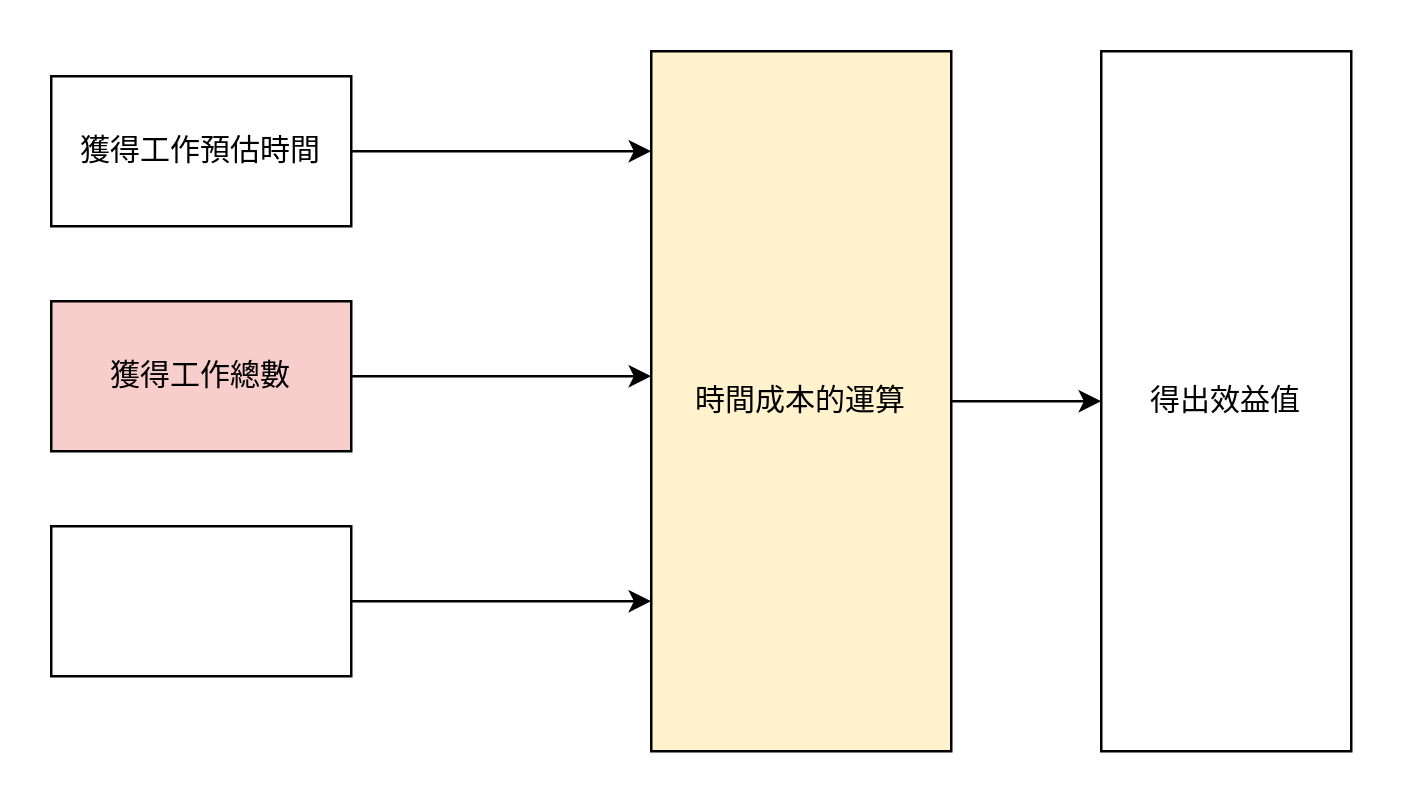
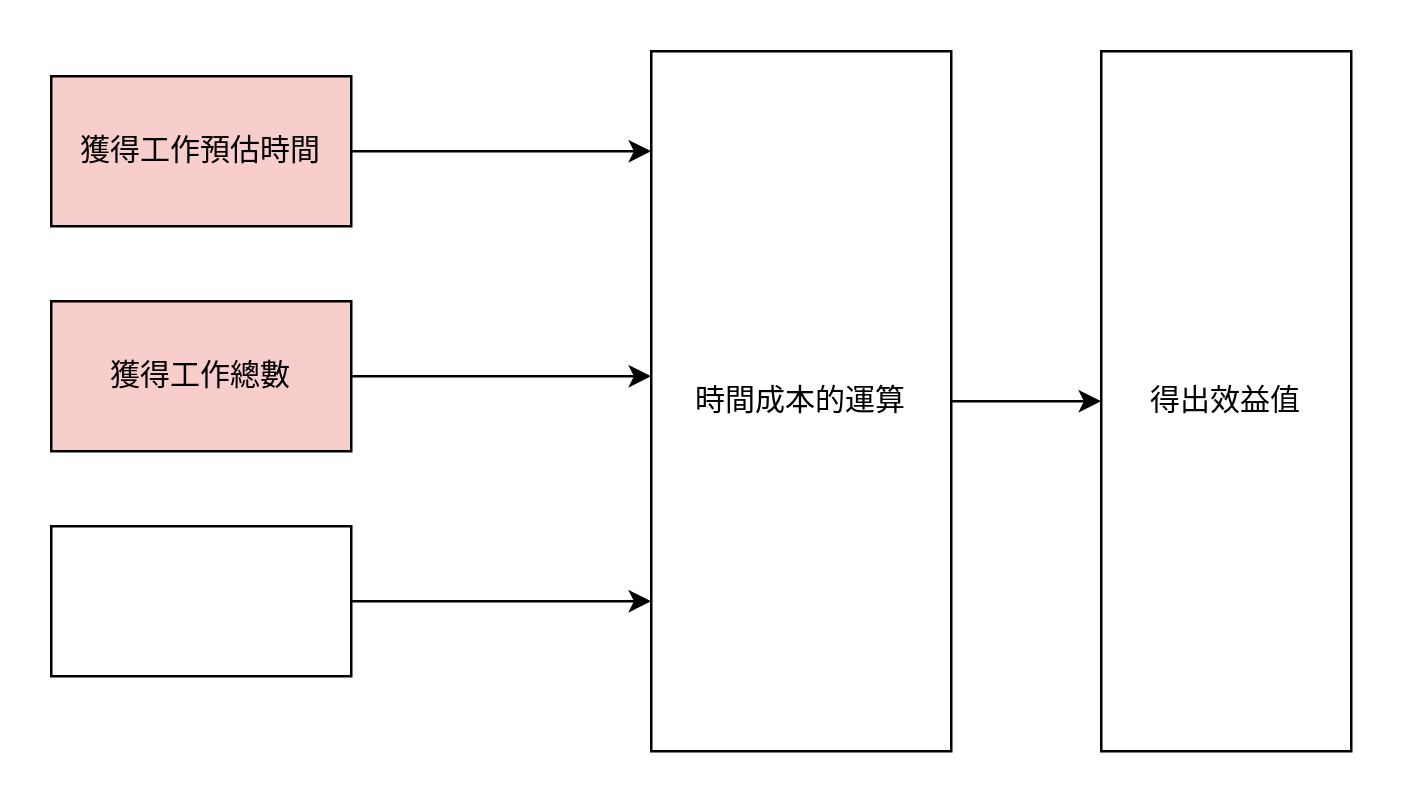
(201, 151) -> (201, 151)
(801, 401) -> (801, 401)
